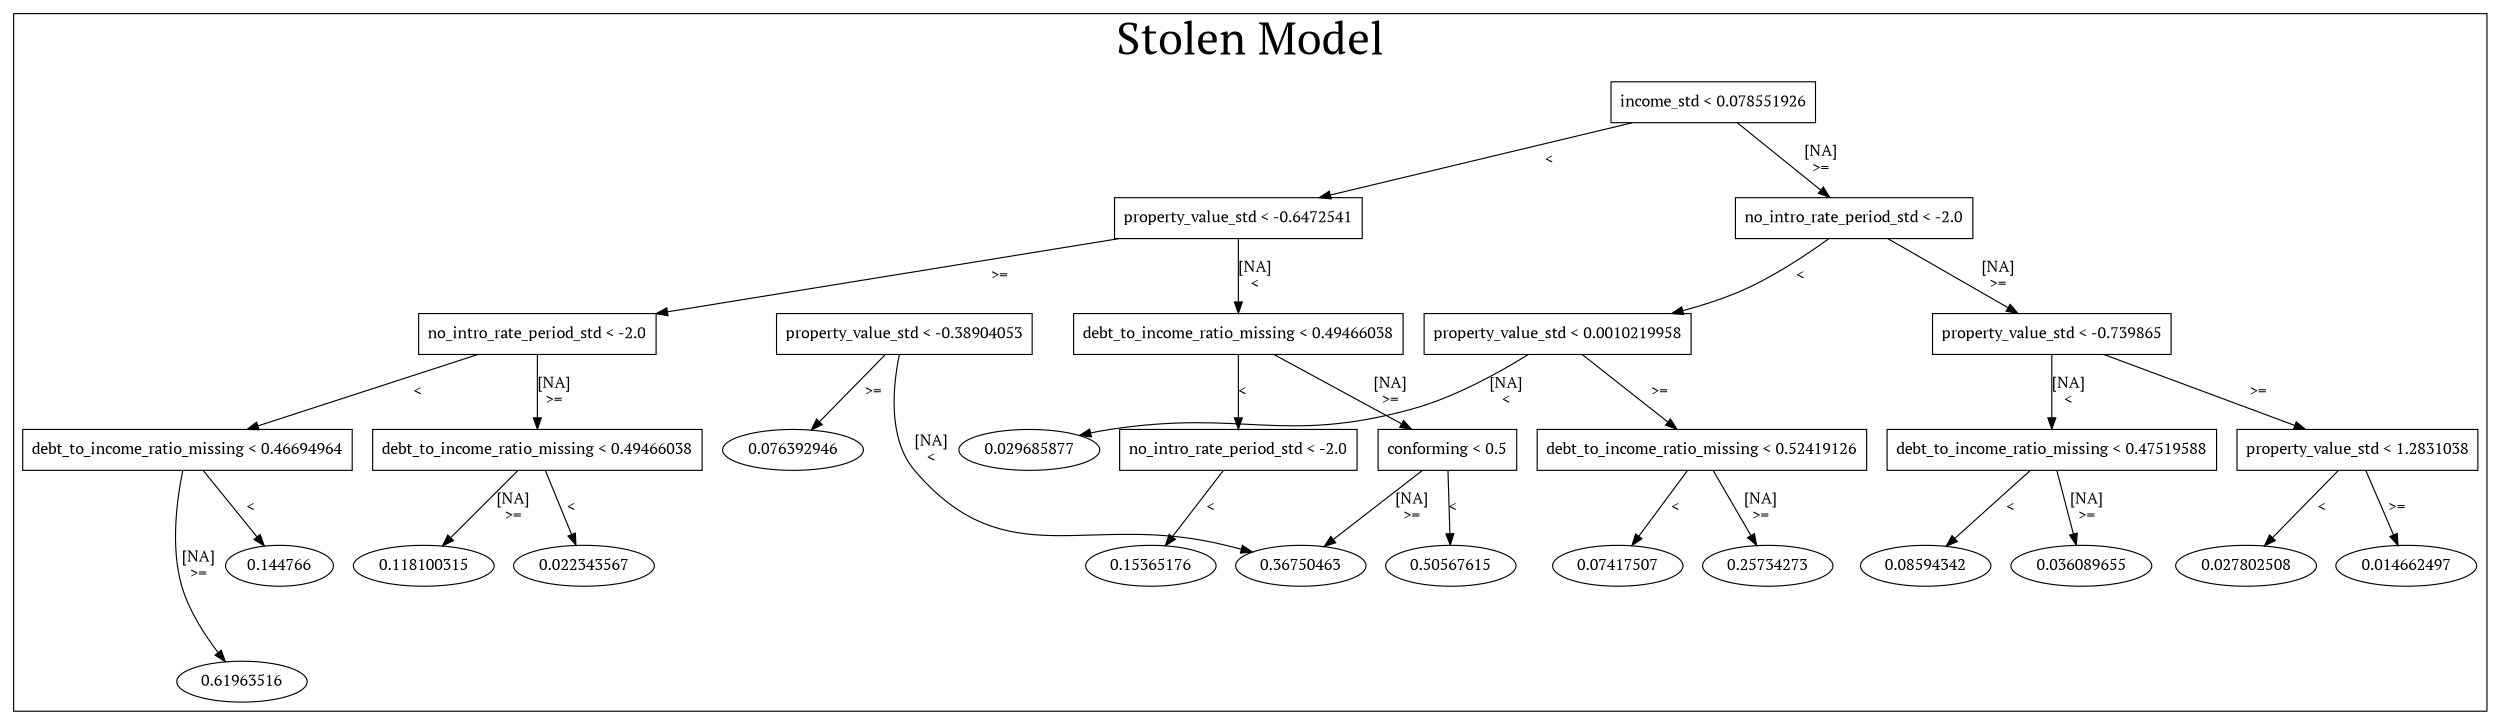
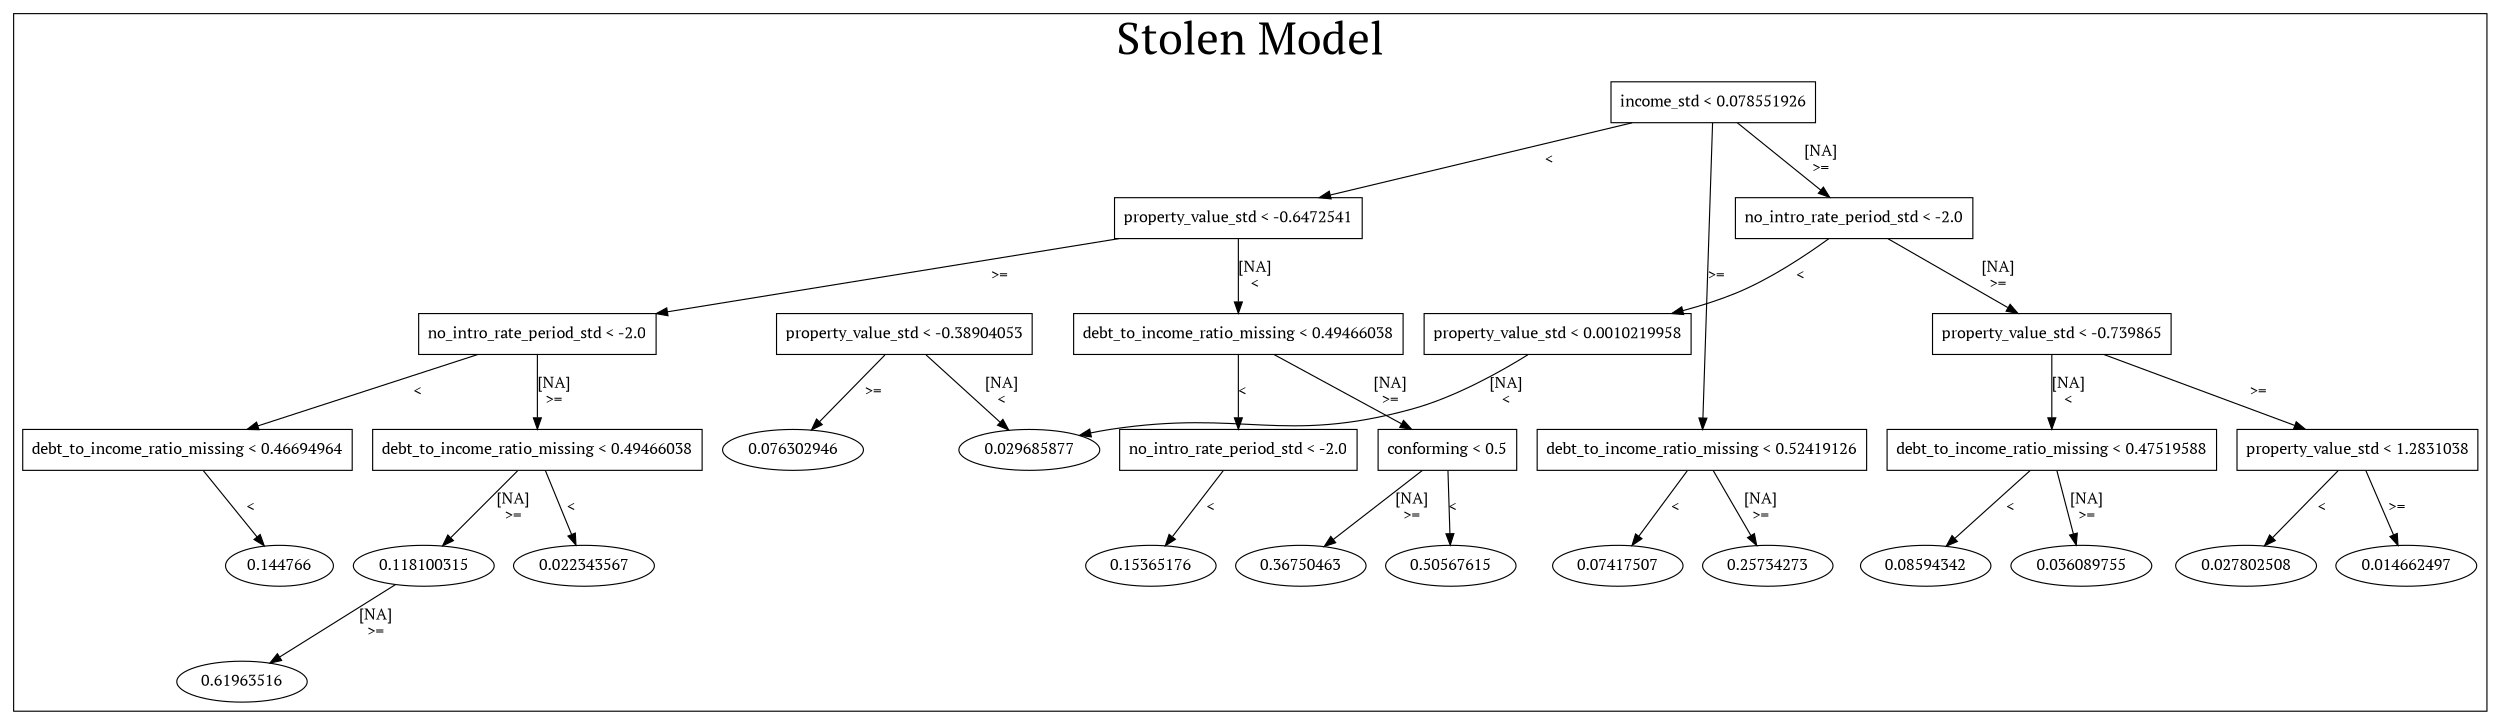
(1625, 388) -> (1708, 270)
(793, 450) -> (793, 450)
(1009, 530) -> (963, 389)
(178, 566) -> (337, 621)
(2081, 566) -> (2081, 566)
